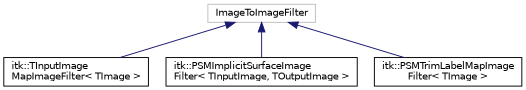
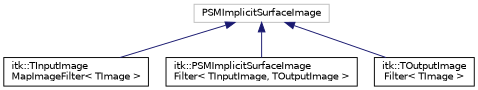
(262, 13) -> (262, 13)
(448, 72) -> (424, 72)
